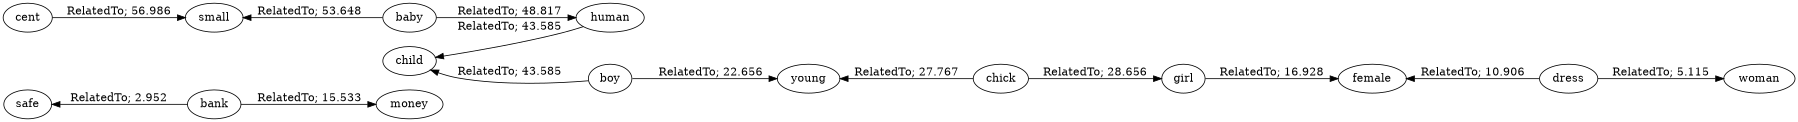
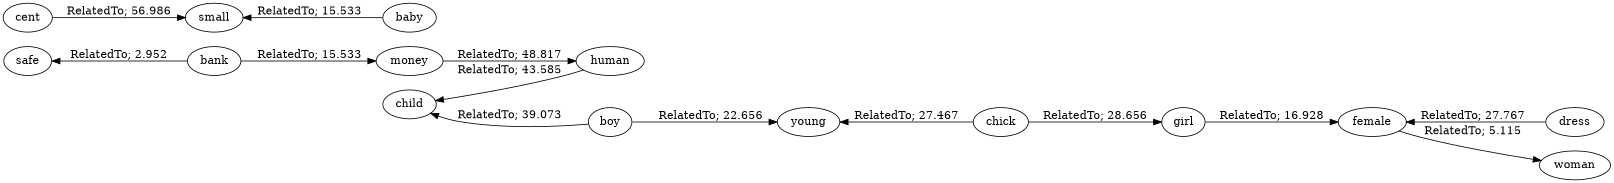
(310, 12) -> (310, 12)
(502, 18) -> (505, 61)
(510, 72) -> (510, 115)
(907, 73) -> (907, 116)
(1473, 73) -> (1473, 116)
(1657, 79) -> (1466, 147)
